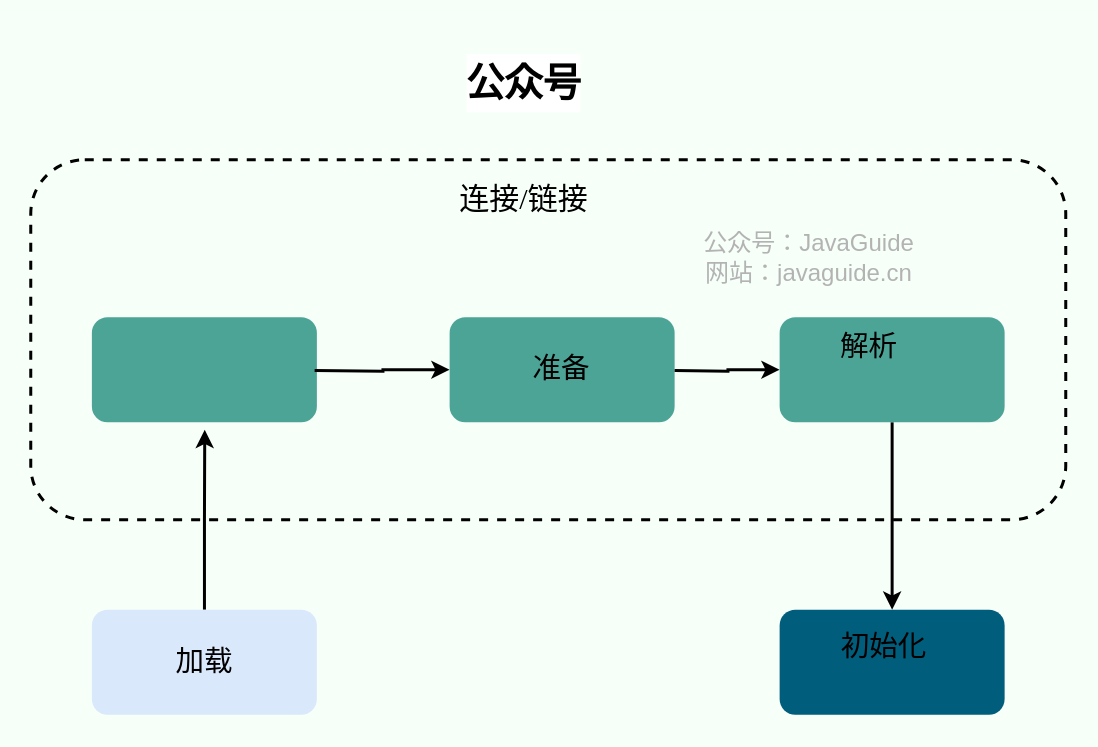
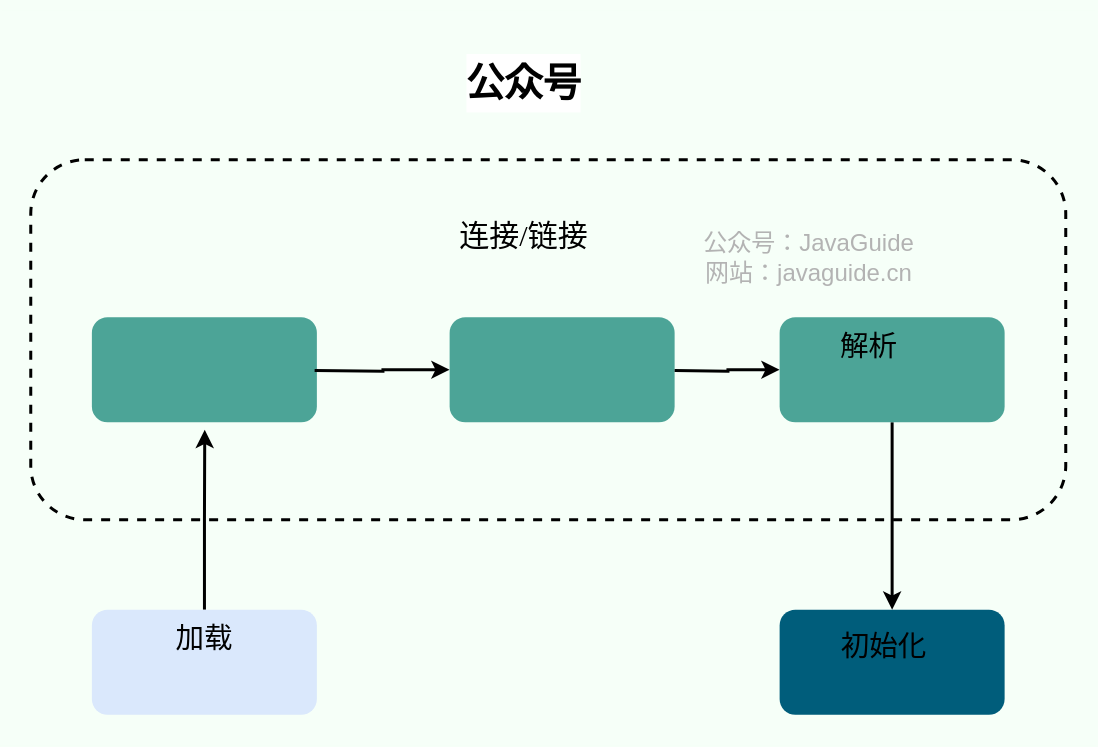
(524, 197) -> (524, 235)
(562, 370) -> none
(204, 662) -> (204, 640)
